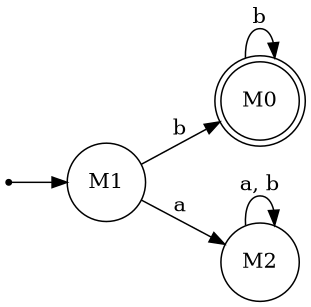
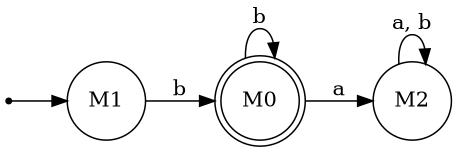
(176, 219) -> (332, 101)
